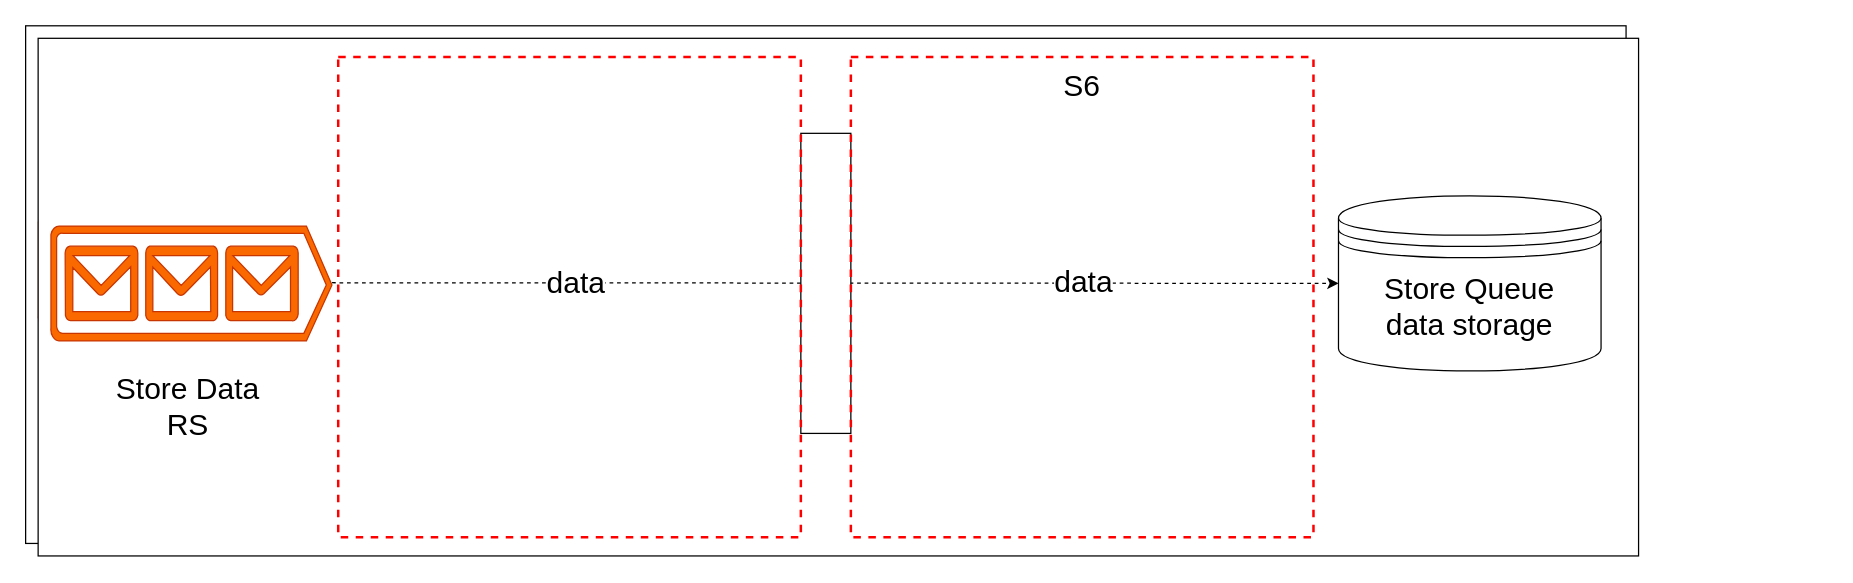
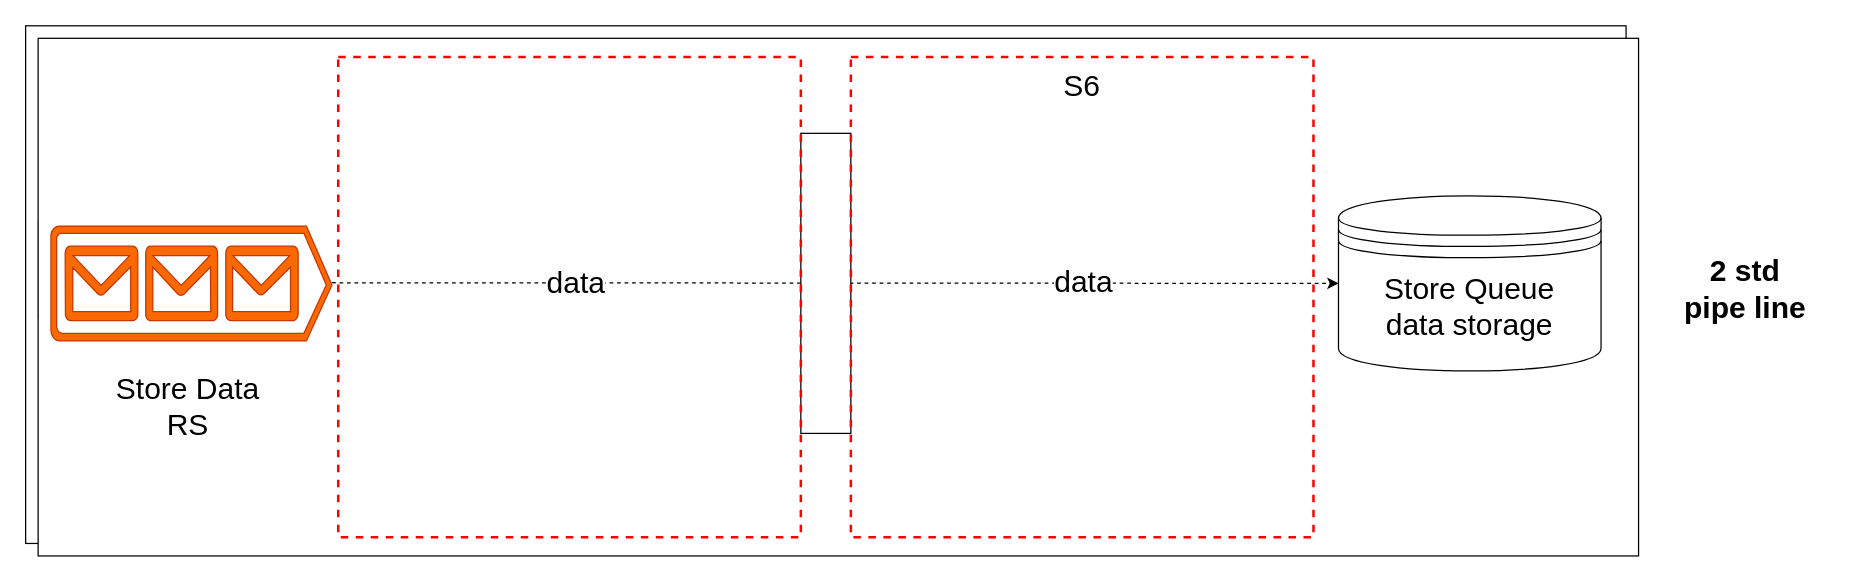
none -> (1744, 289)
